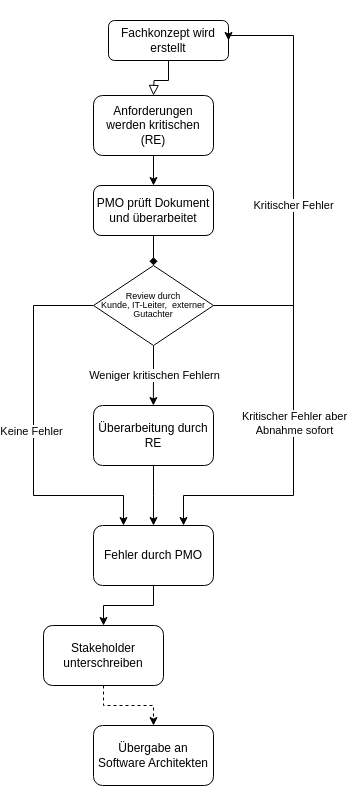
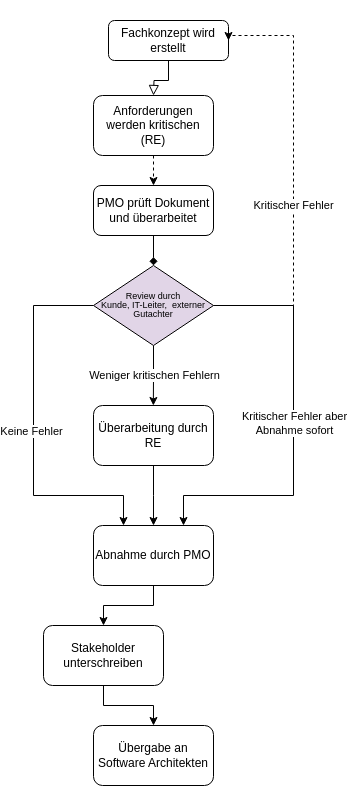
(294, 86) -> (294, 86)
(154, 167) -> (154, 167)
(154, 306) -> (154, 306)
(154, 556) -> (154, 556)
(125, 706) -> (125, 706)
